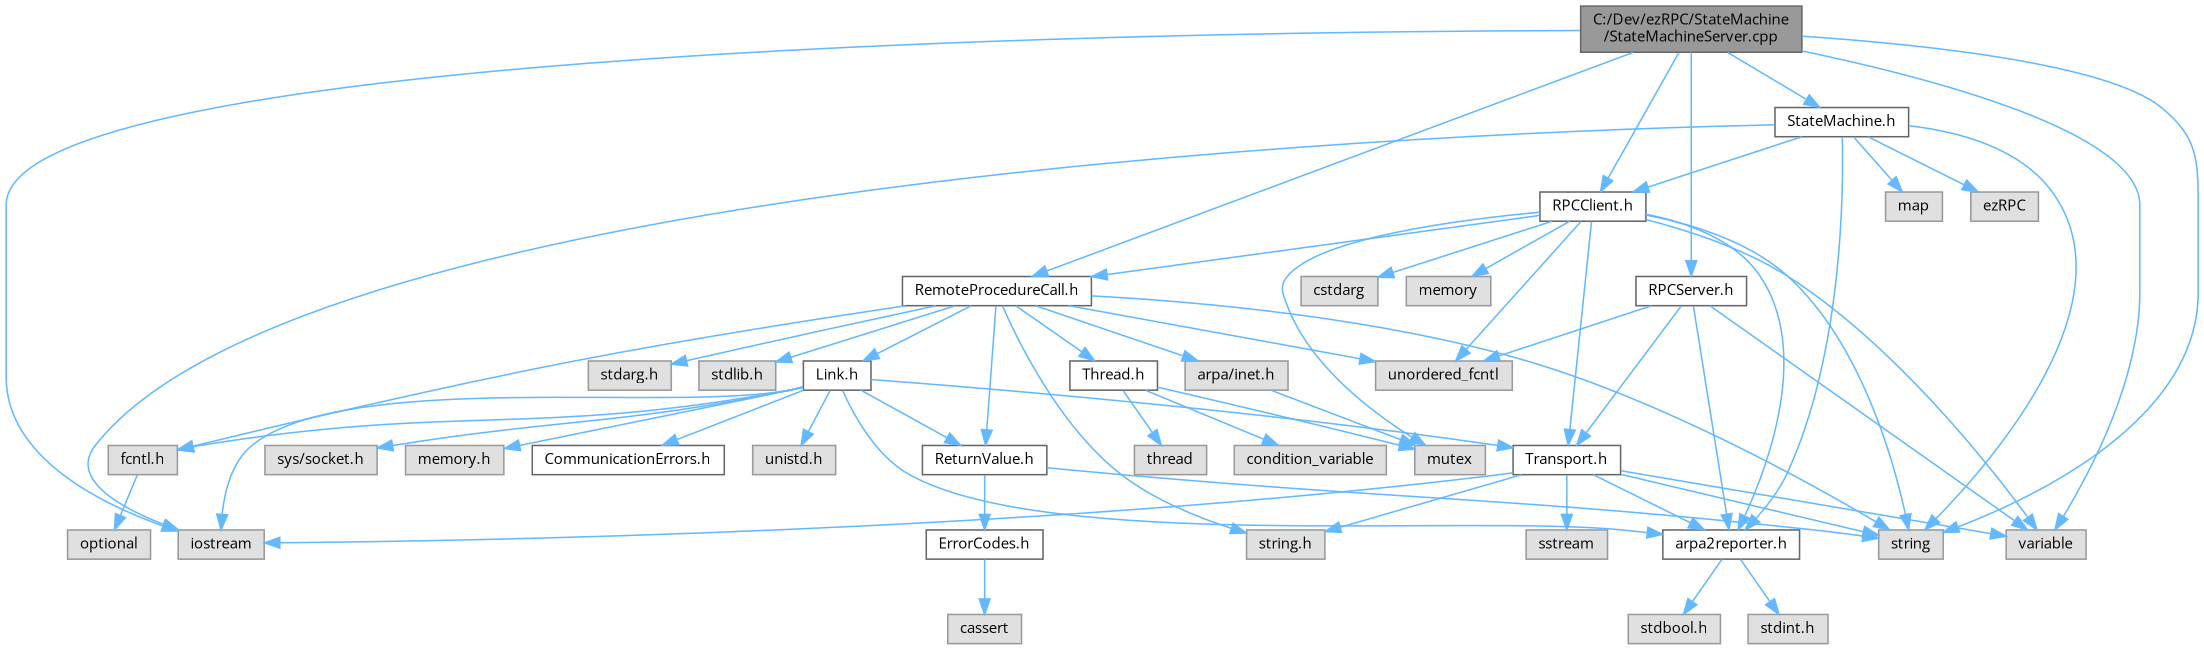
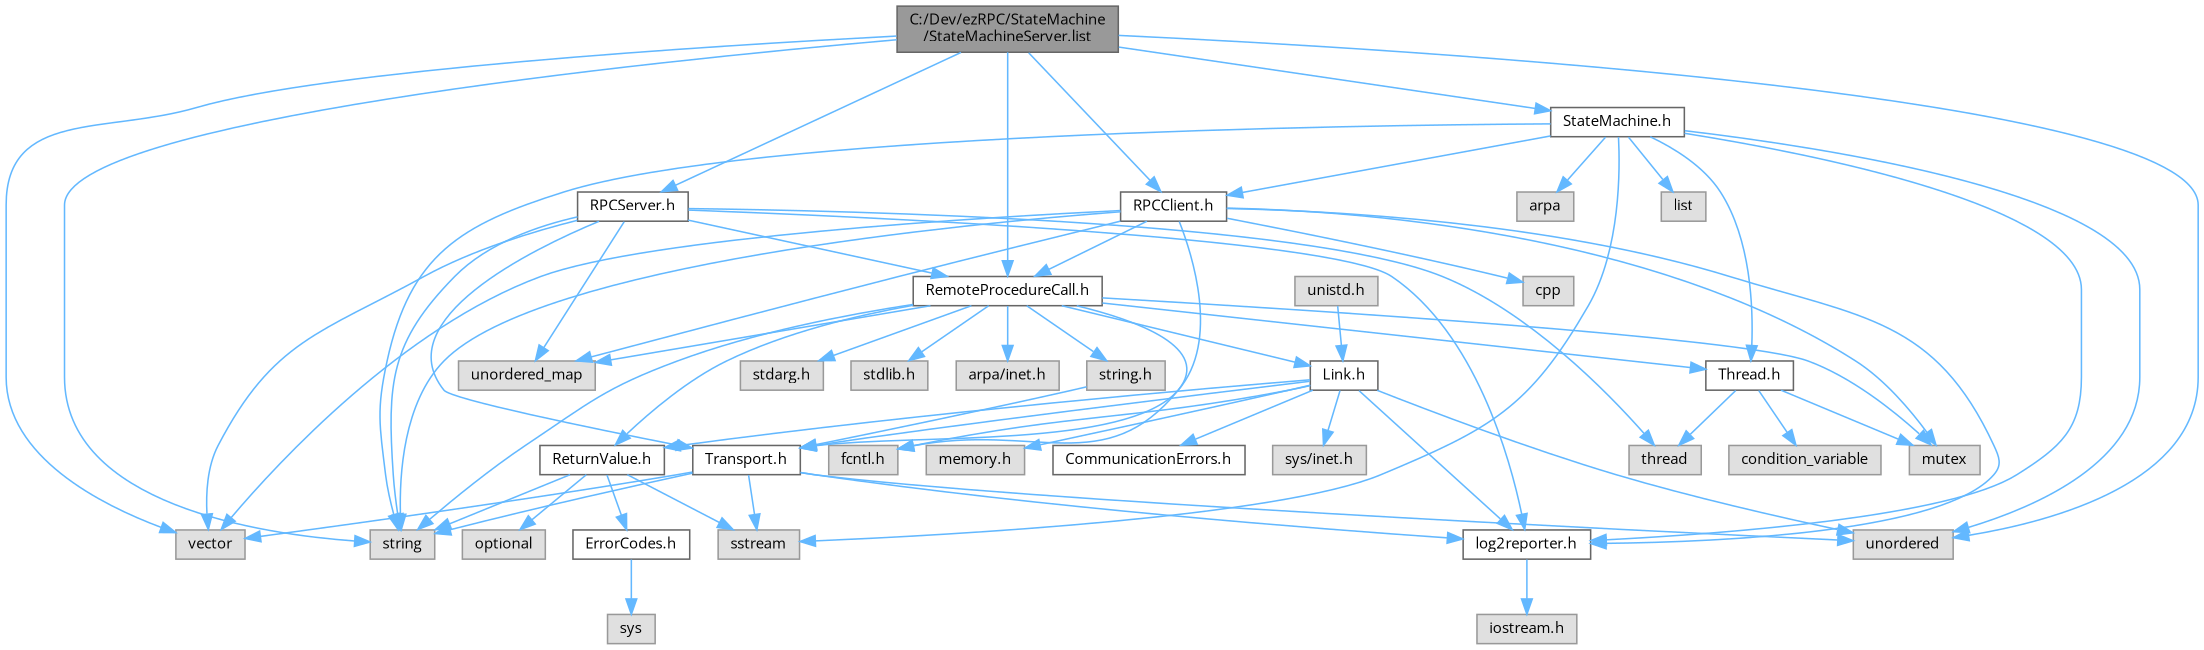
(1691, 29) -> (1008, 29)
(1914, 207) -> (1545, 207)
(2005, 207) -> (1684, 207)
none -> (1735, 223)
none -> (840, 253)
none -> (1397, 263)
(1339, 291) -> (1548, 291)
(1449, 291) -> none
none -> (417, 322)
(1444, 376) -> (527, 376)
(819, 411) -> (1340, 326)
(1333, 414) -> (1502, 325)
(321, 460) -> (1320, 460)
none -> (1322, 492)
(129, 495) -> (559, 497)
none -> (673, 499)
(1413, 506) -> (951, 417)
(221, 545) -> (1903, 545)
(1731, 545) -> (1527, 545)
(2046, 545) -> (210, 545)
(985, 629) -> (631, 629)
(1674, 629) -> (1527, 629)
(1788, 629) -> none
